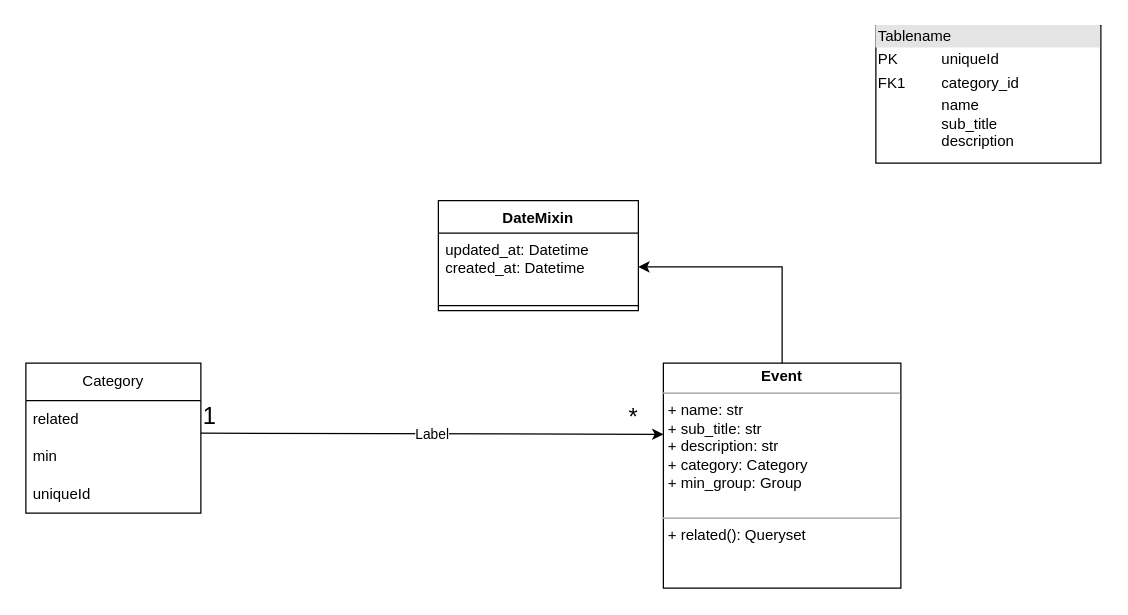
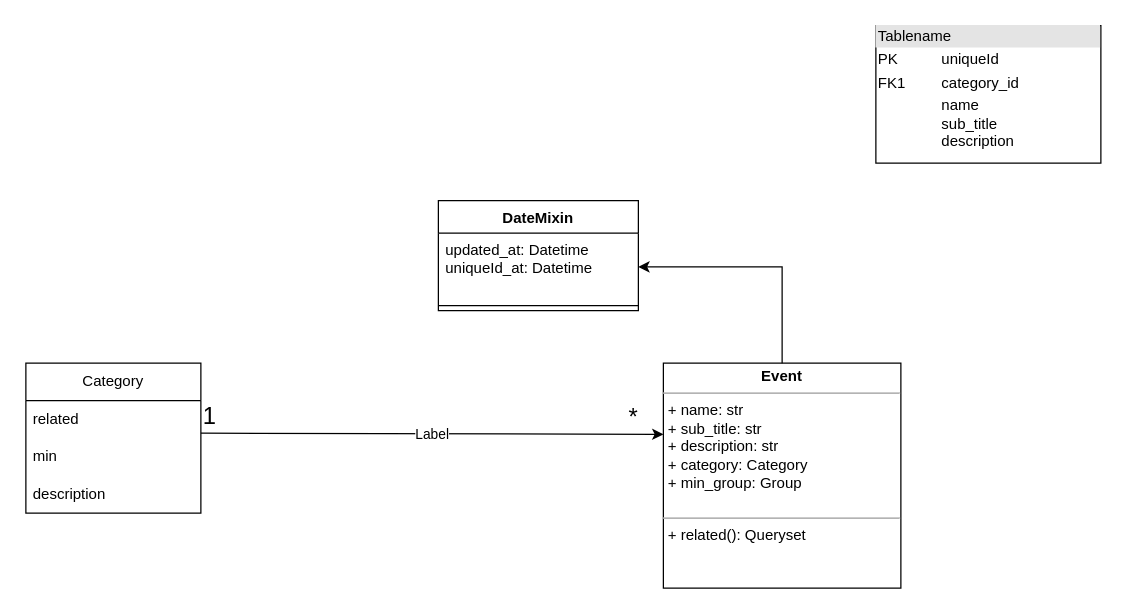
(523, 250) -> (523, 250)
(65, 494) -> (75, 494)
